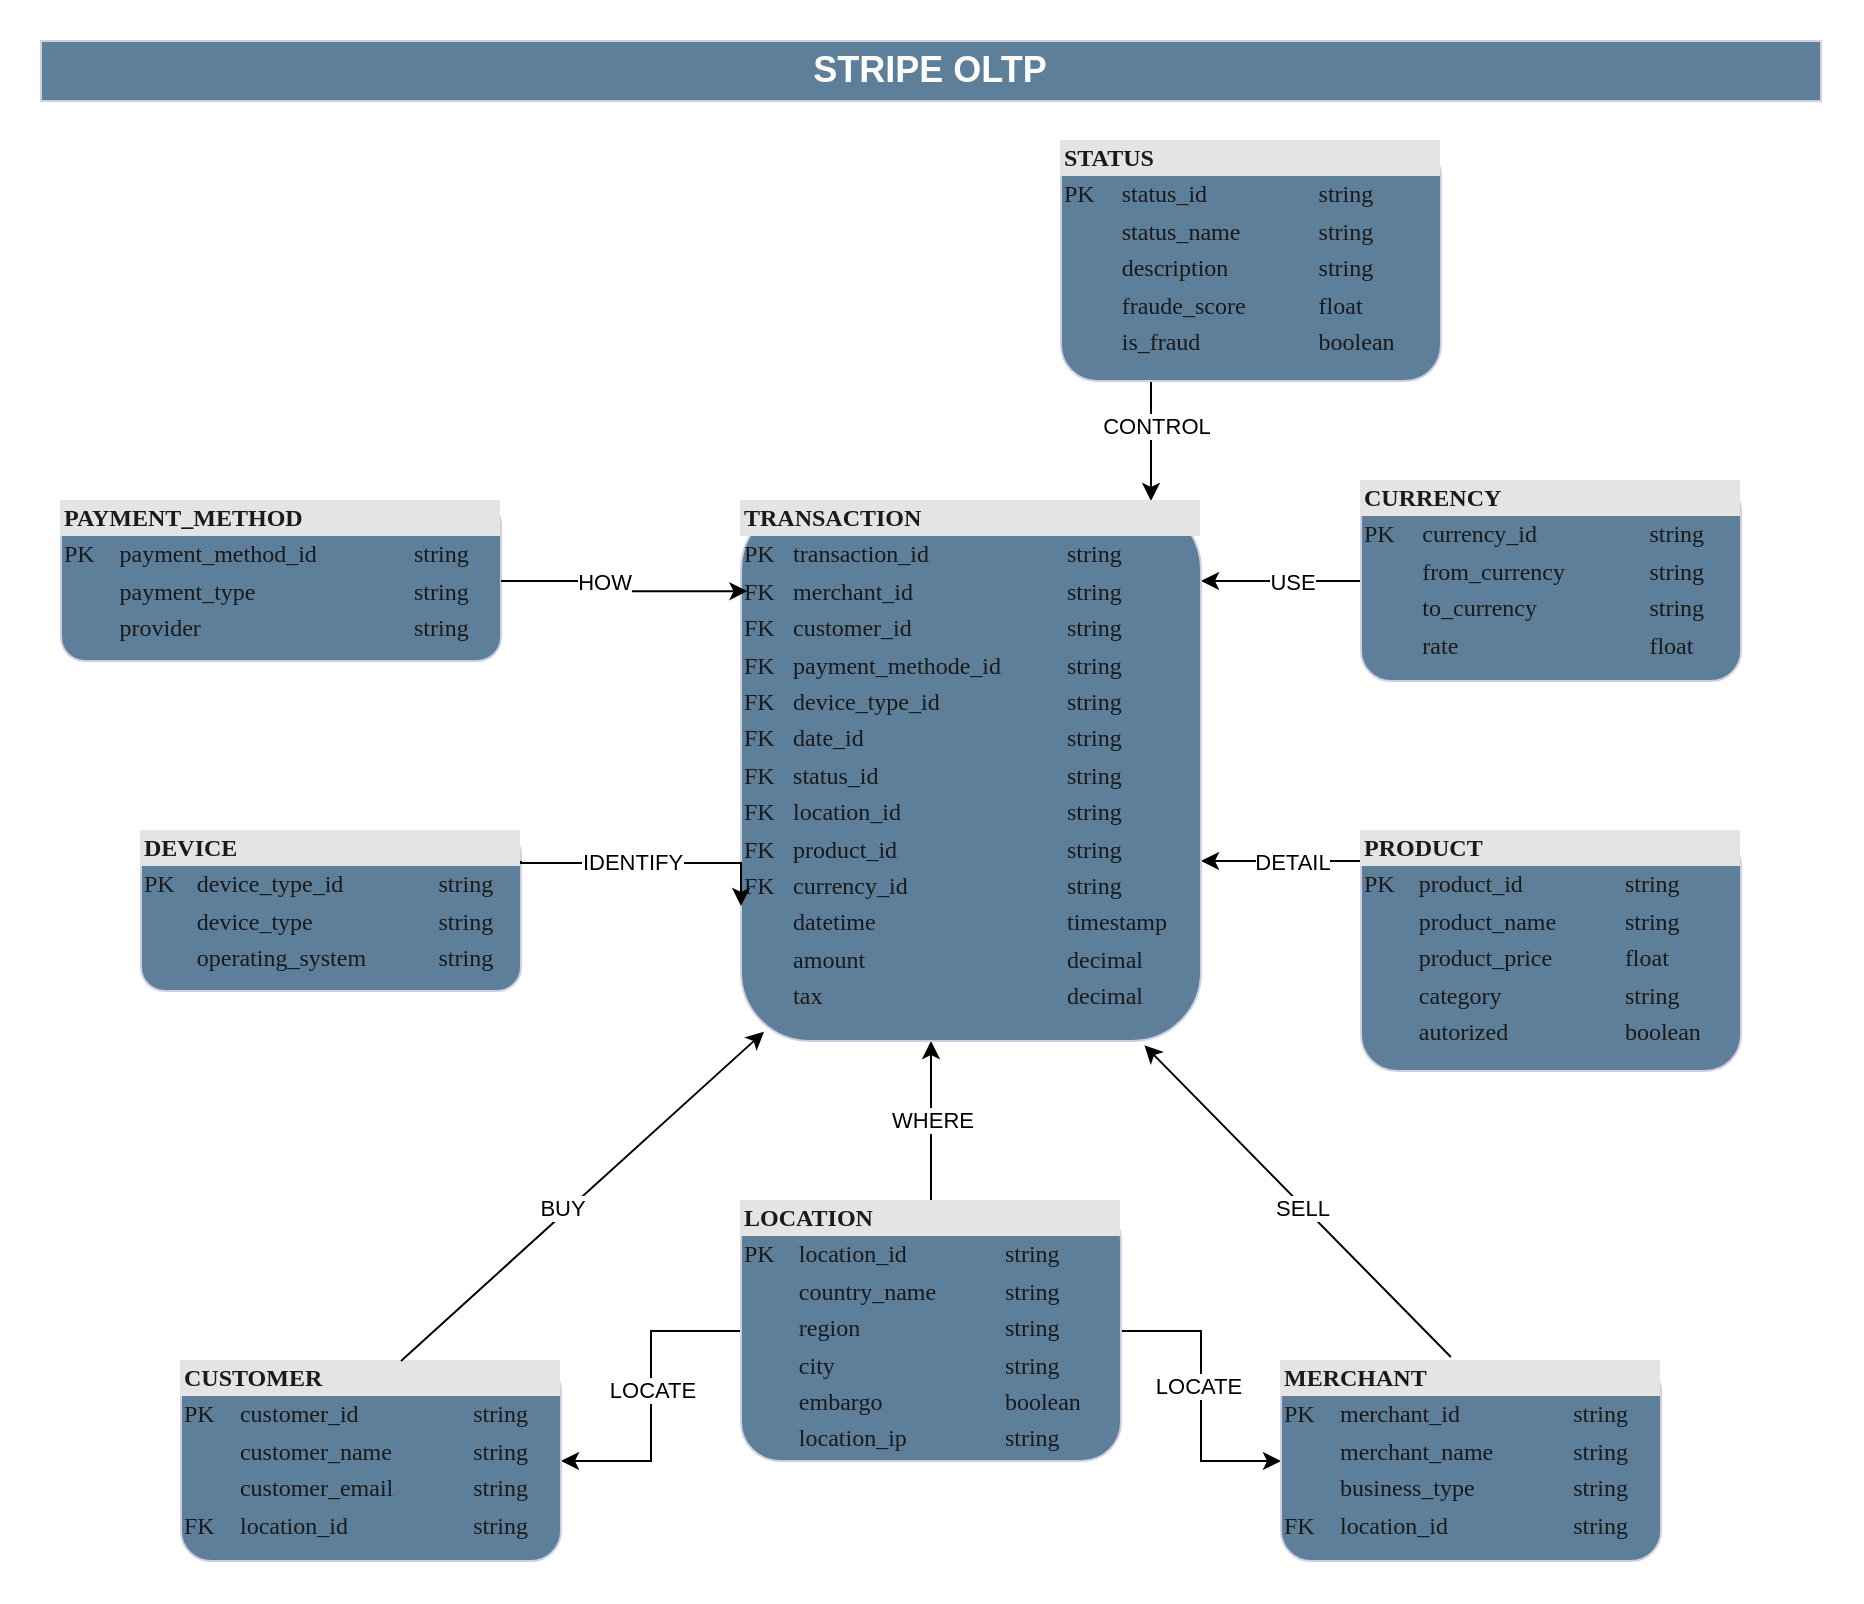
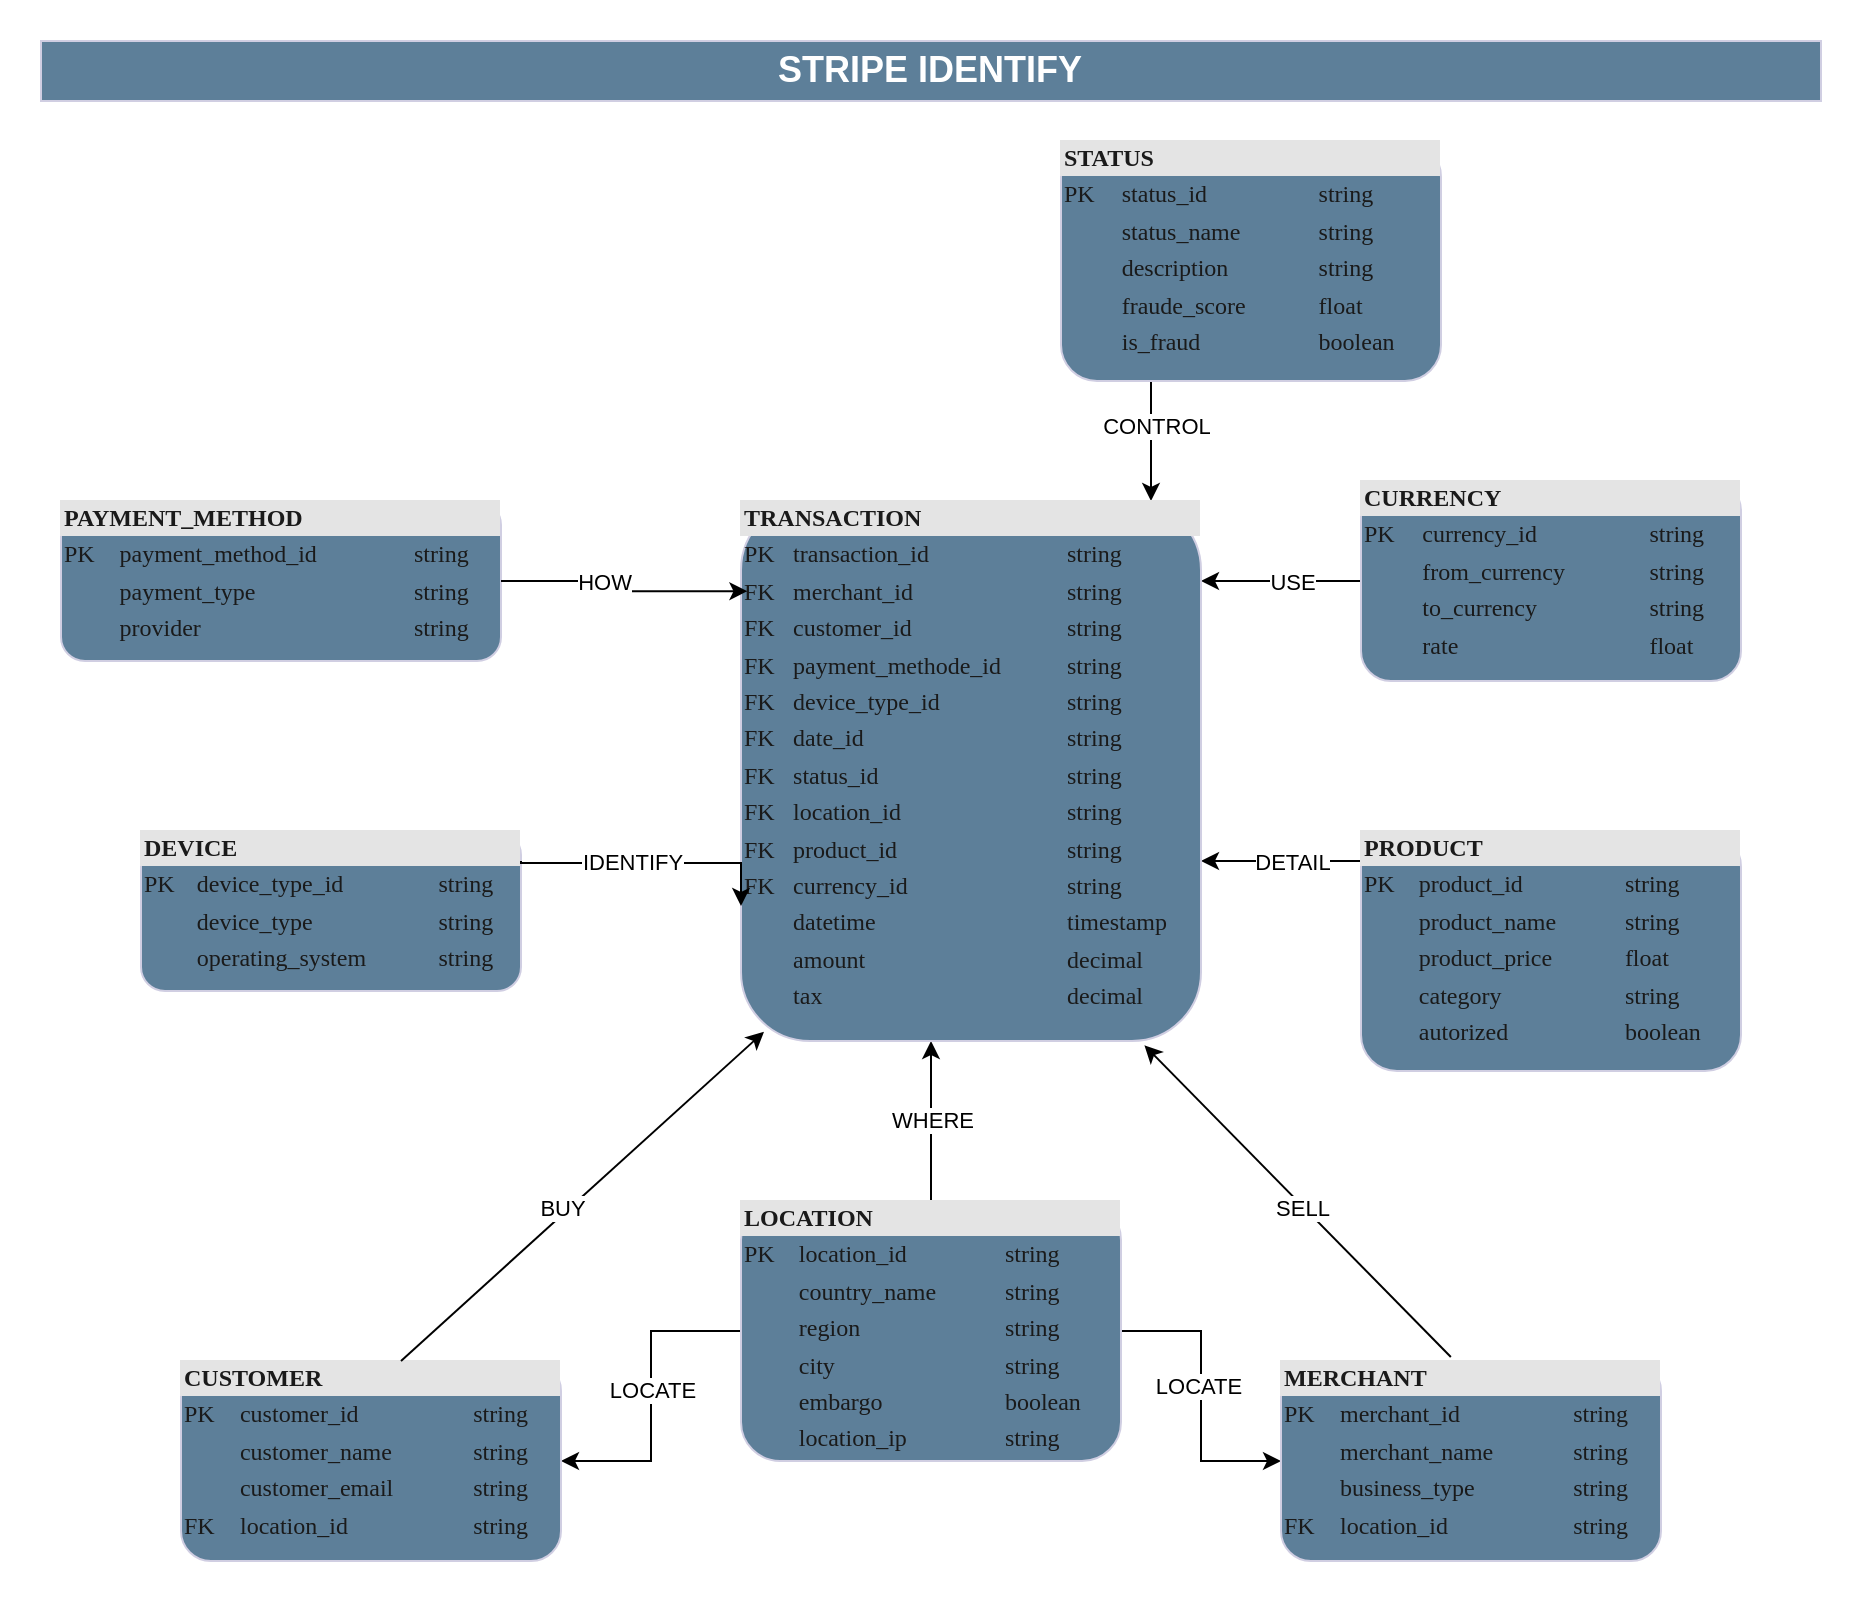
(931, 71) -> (931, 71)
